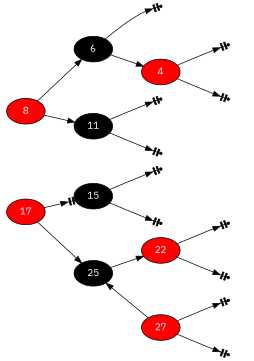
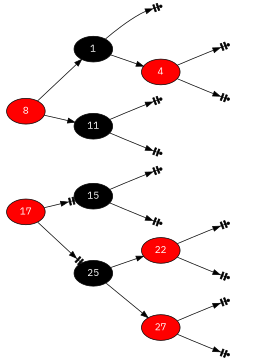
(93, 49) -> (93, 49)
(57, 240) -> (54, 238)
(130, 303) -> (124, 298)
